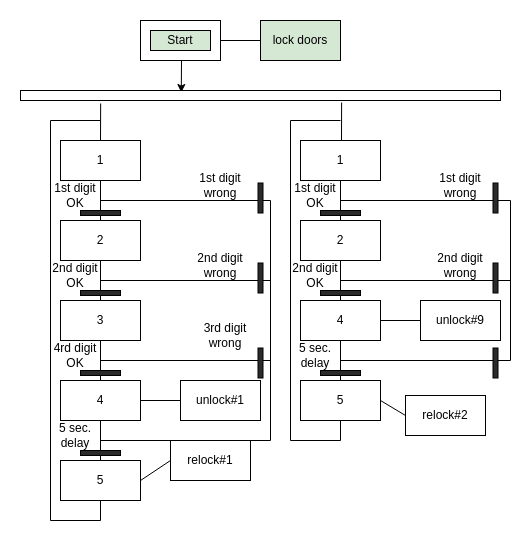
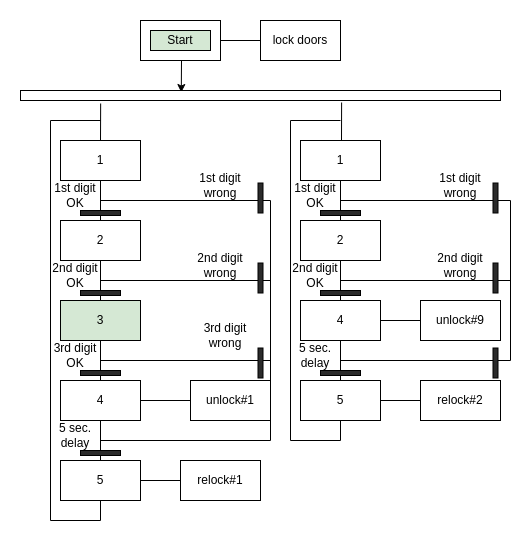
(301, 41) -> (301, 41)
(101, 321) -> (101, 321)
(76, 356) -> (76, 356)
(221, 401) -> (231, 401)
(446, 416) -> (461, 401)
(211, 461) -> (221, 481)
